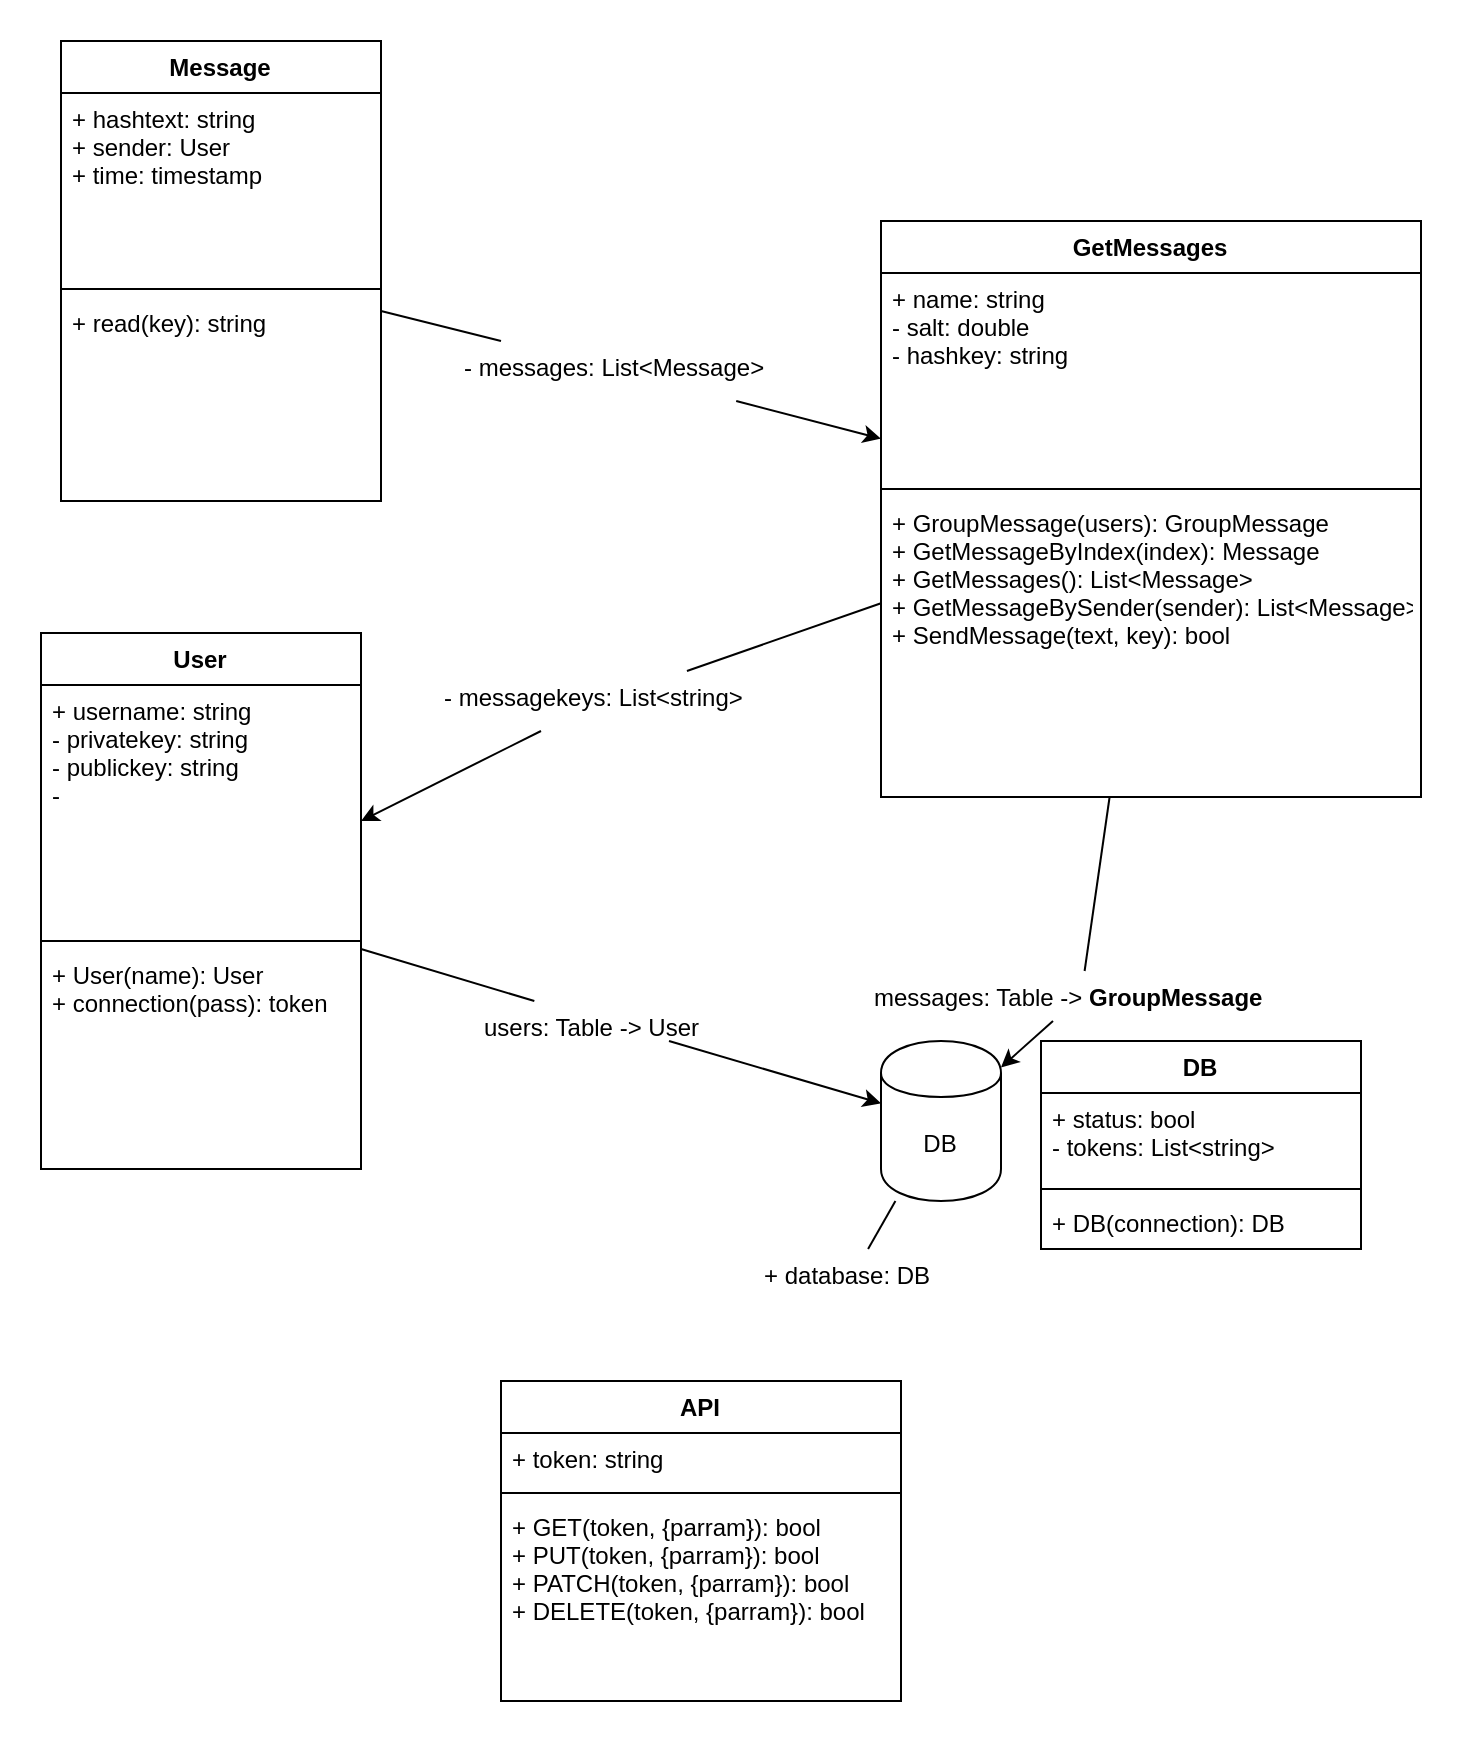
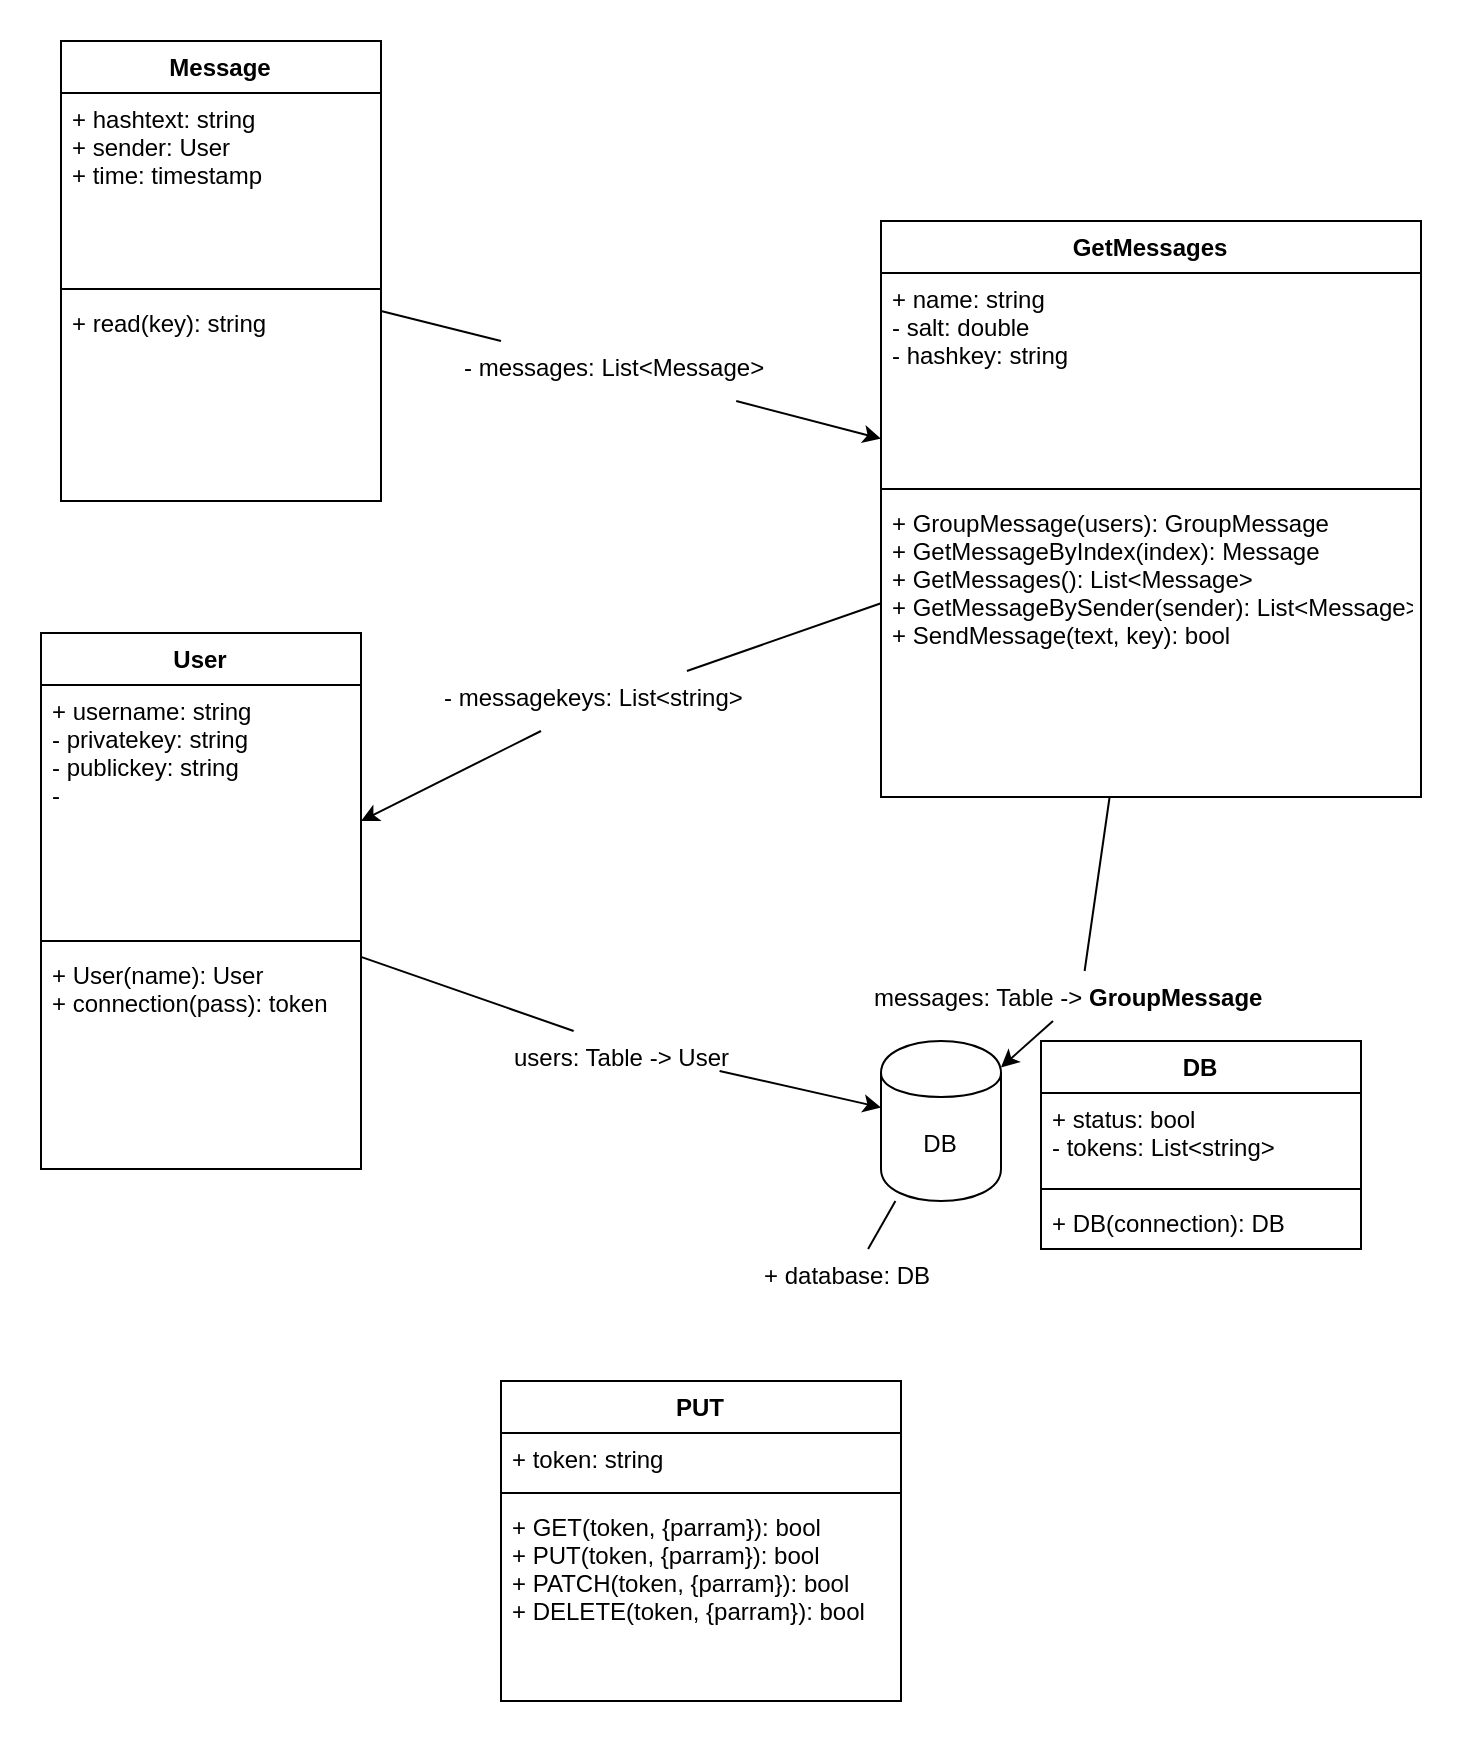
(601, 1021) -> (631, 1051)
(700, 1408) -> (700, 1408)
